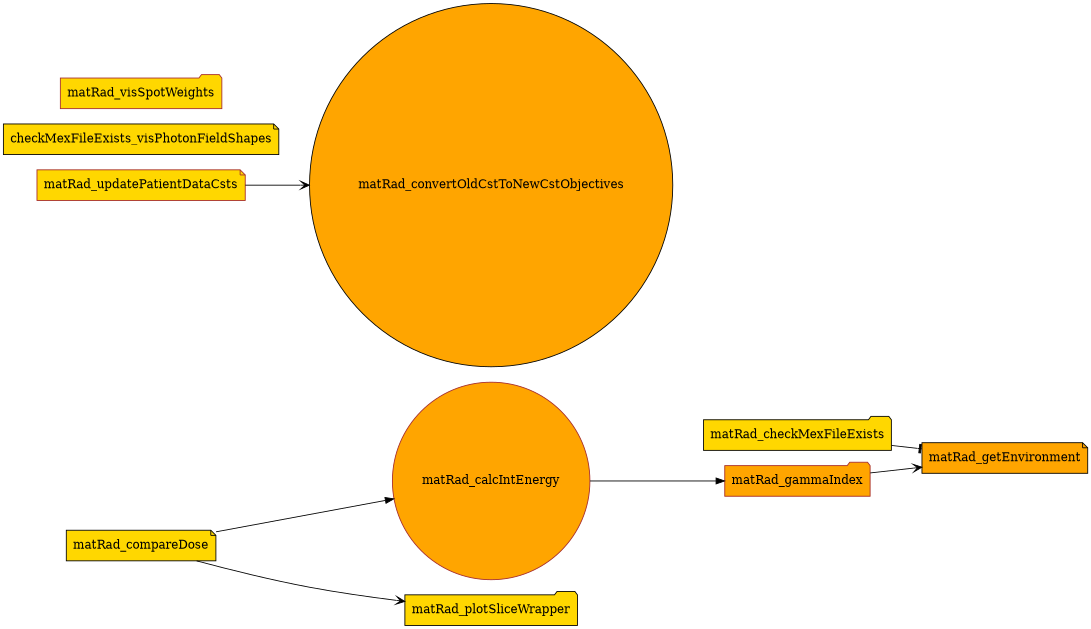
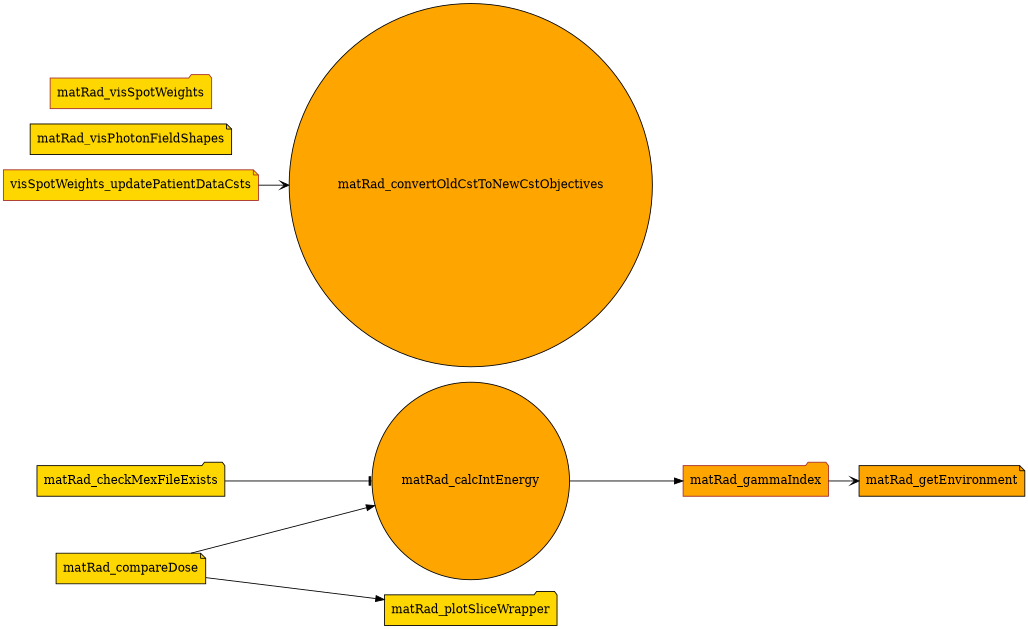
(141, 139) -> (131, 139)
(141, 185) -> (131, 185)
(904, 447) -> (296, 481)
(491, 481) -> (471, 481)
(296, 585) -> (291, 588)
